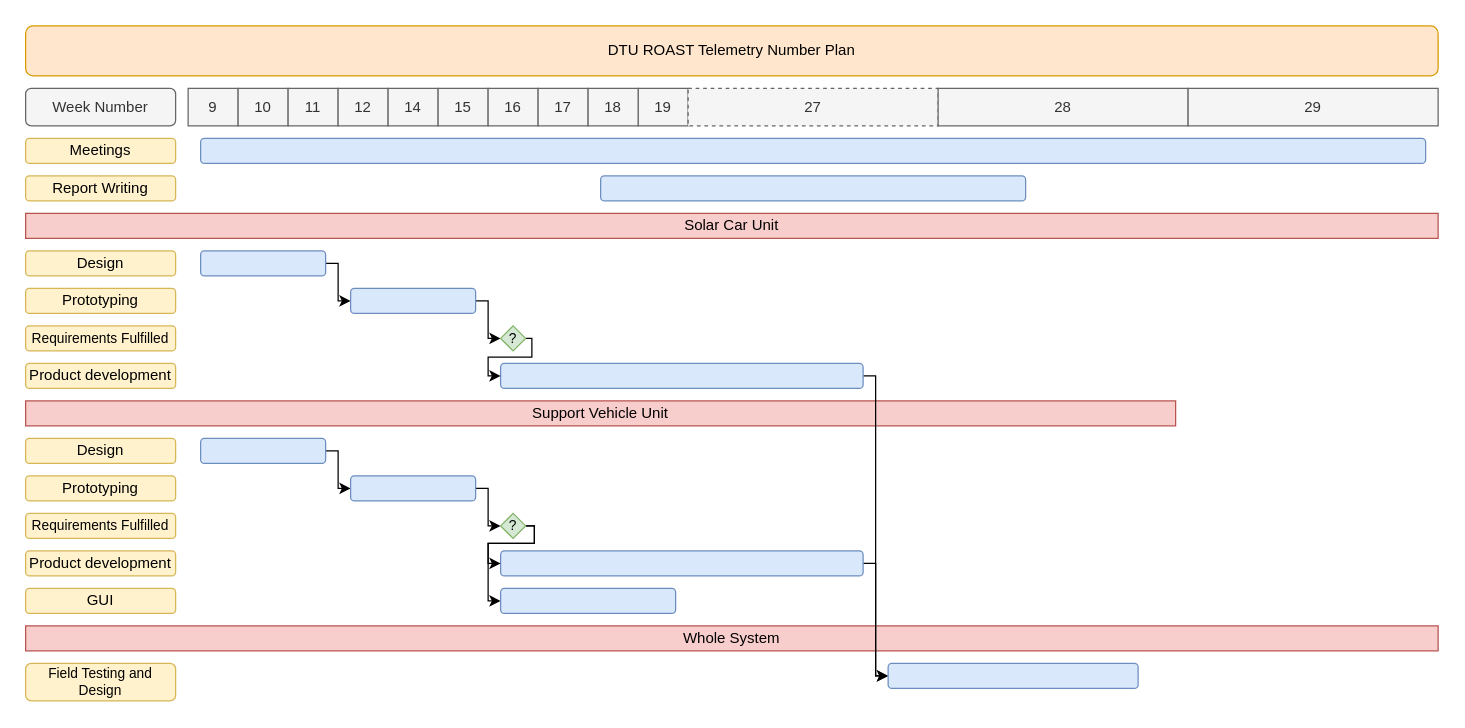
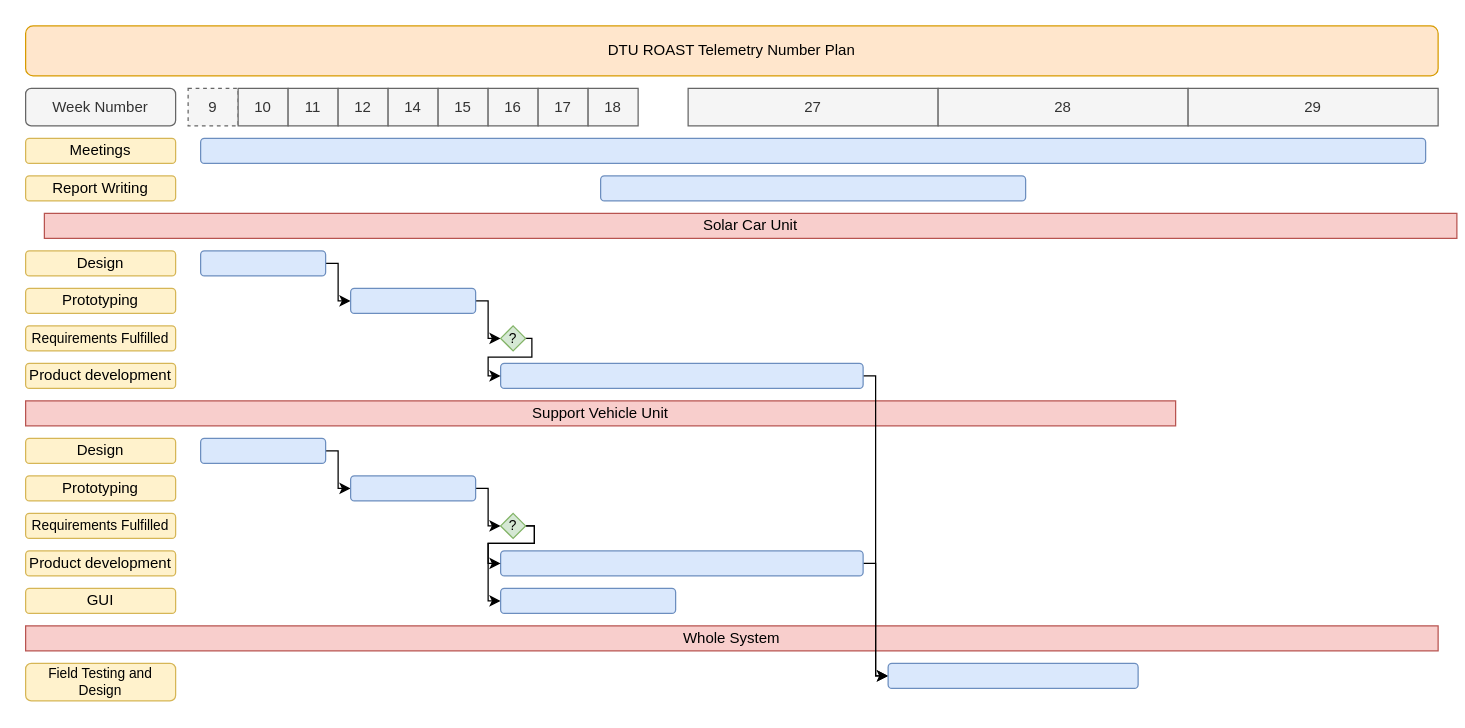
(213, 107) -> (213, 107)
(663, 107) -> none
(813, 107) -> (813, 107)
(732, 226) -> (751, 226)
